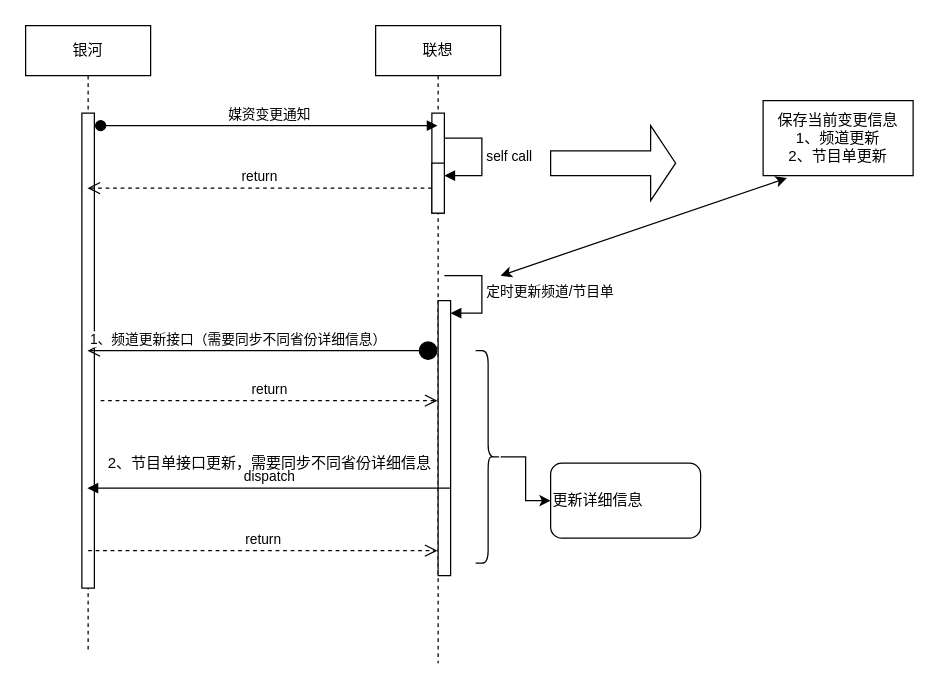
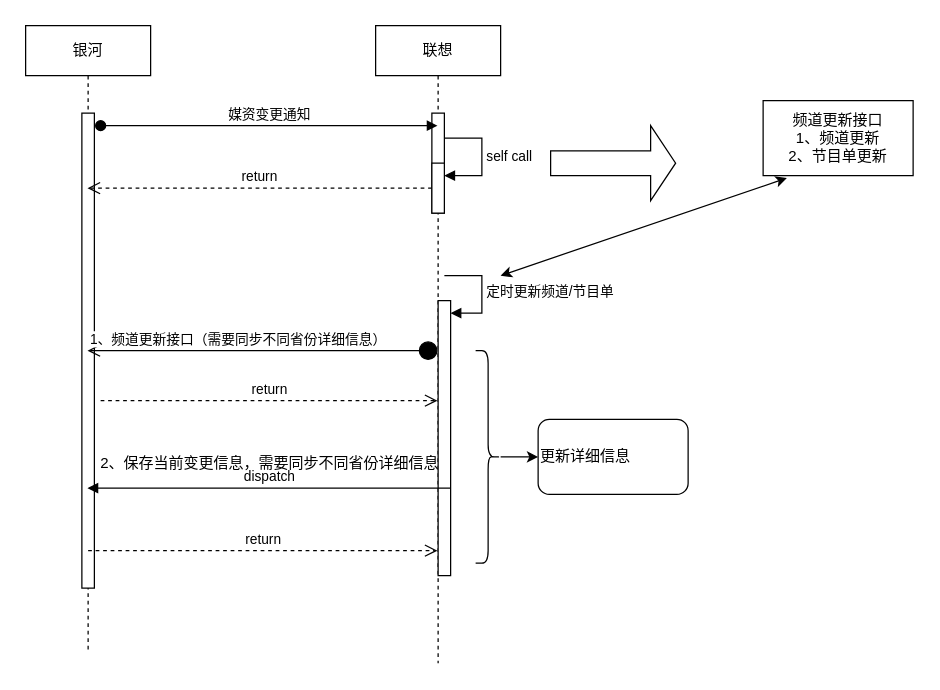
(838, 138) -> (838, 138)
(270, 463) -> (270, 463)
(626, 501) -> (613, 457)
